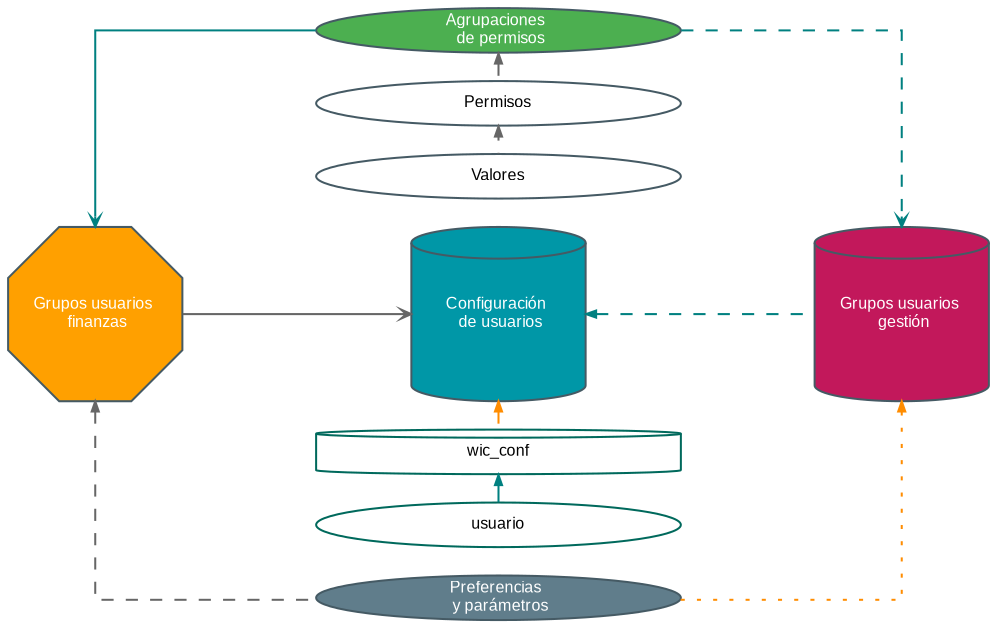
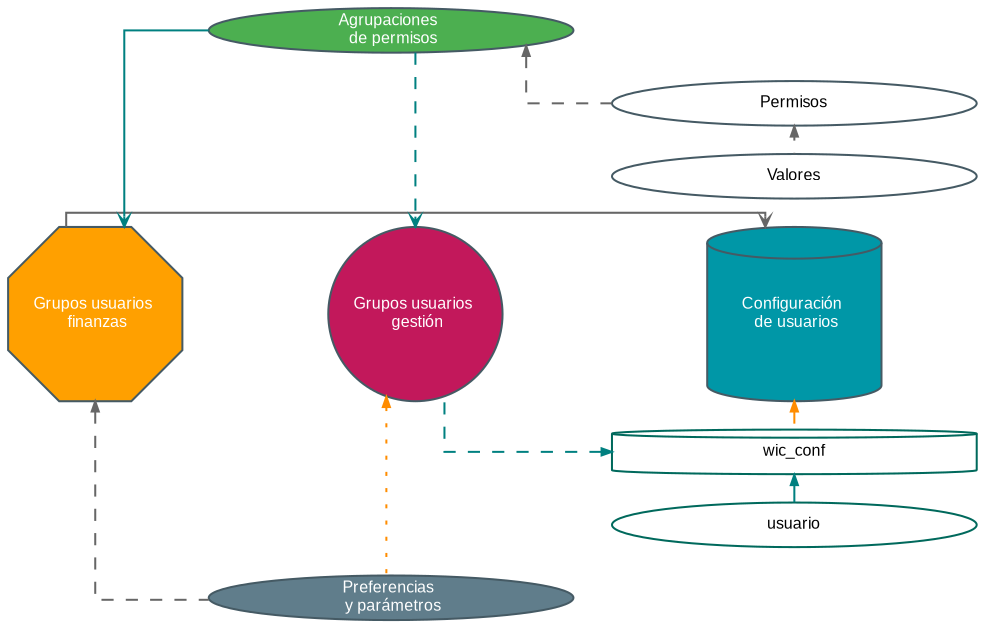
(705, 314) -> (495, 452)
(902, 314) -> (415, 314)
